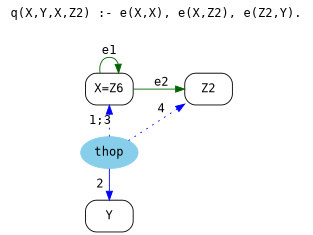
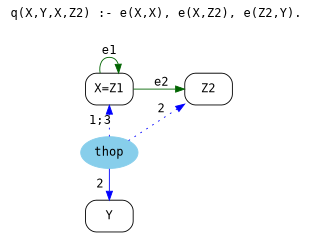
(109, 89) -> (109, 89)
(161, 109) -> (161, 109)
